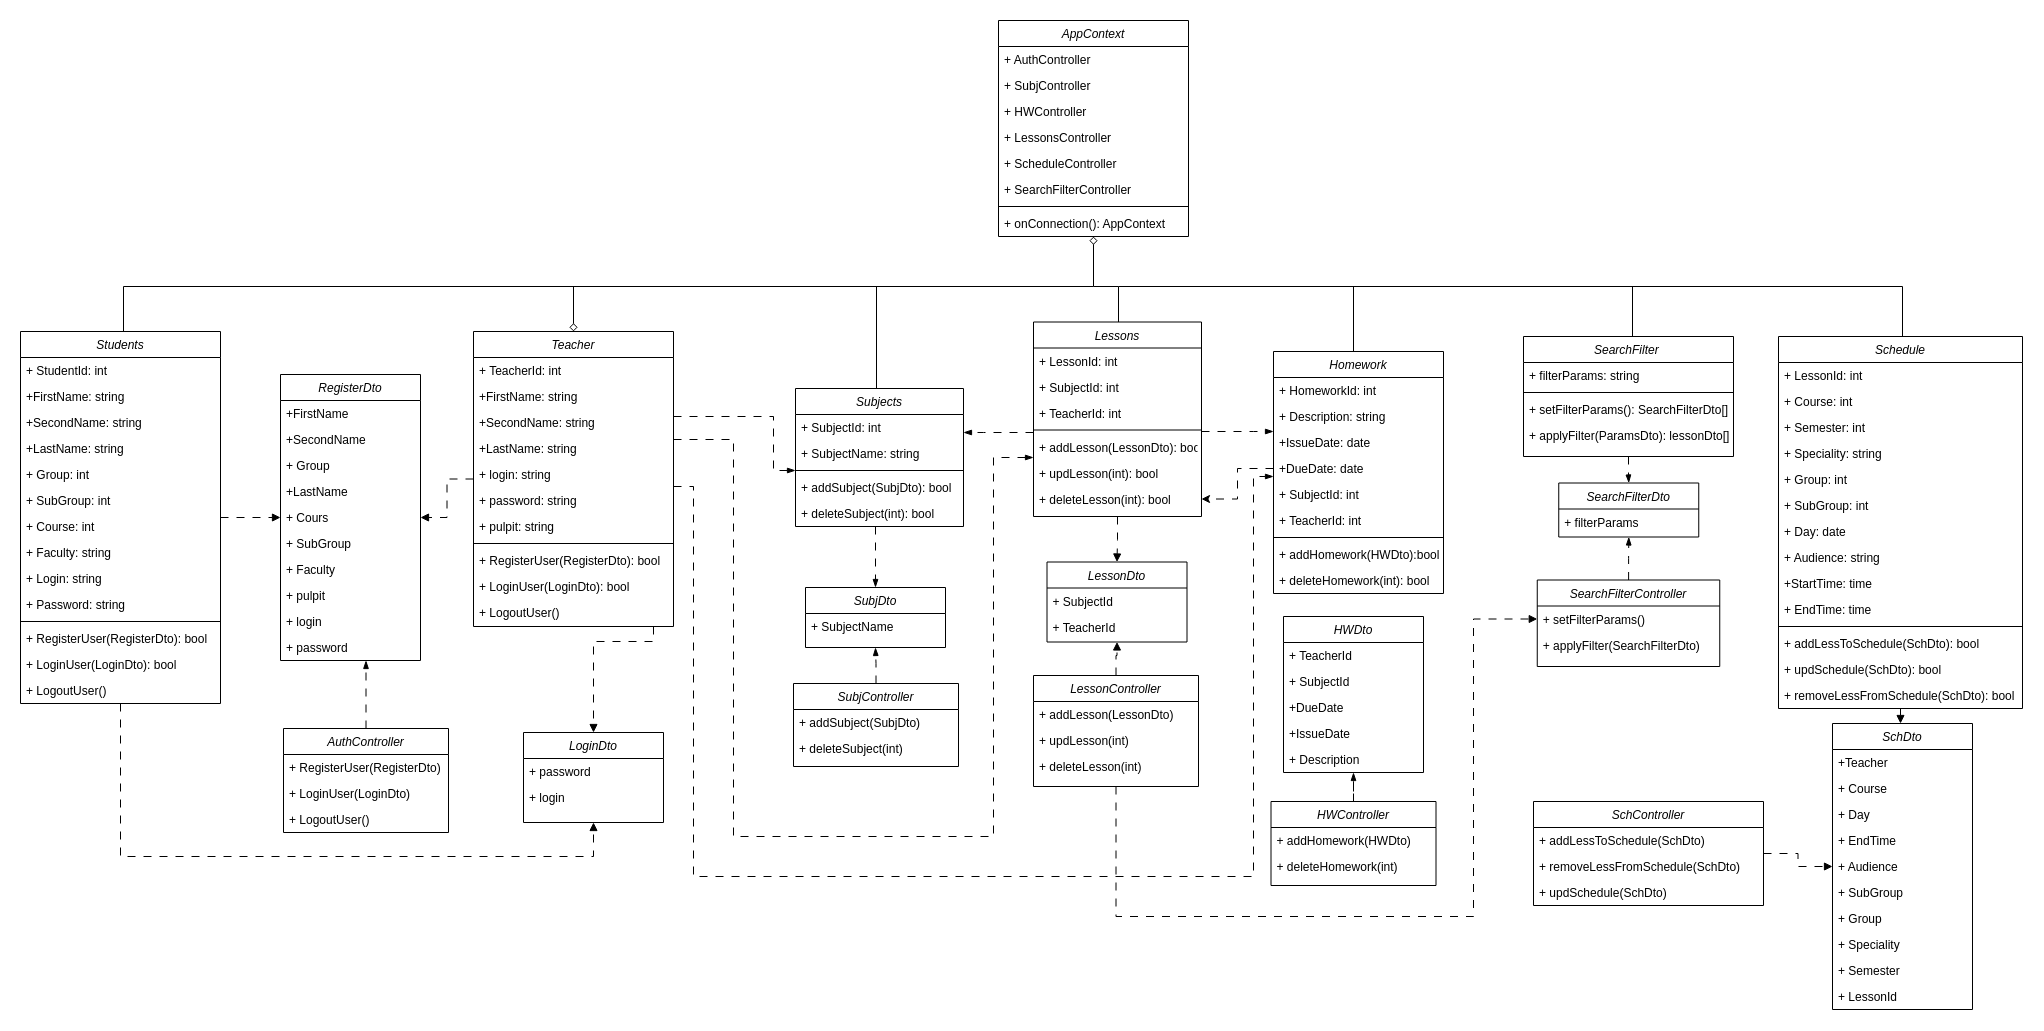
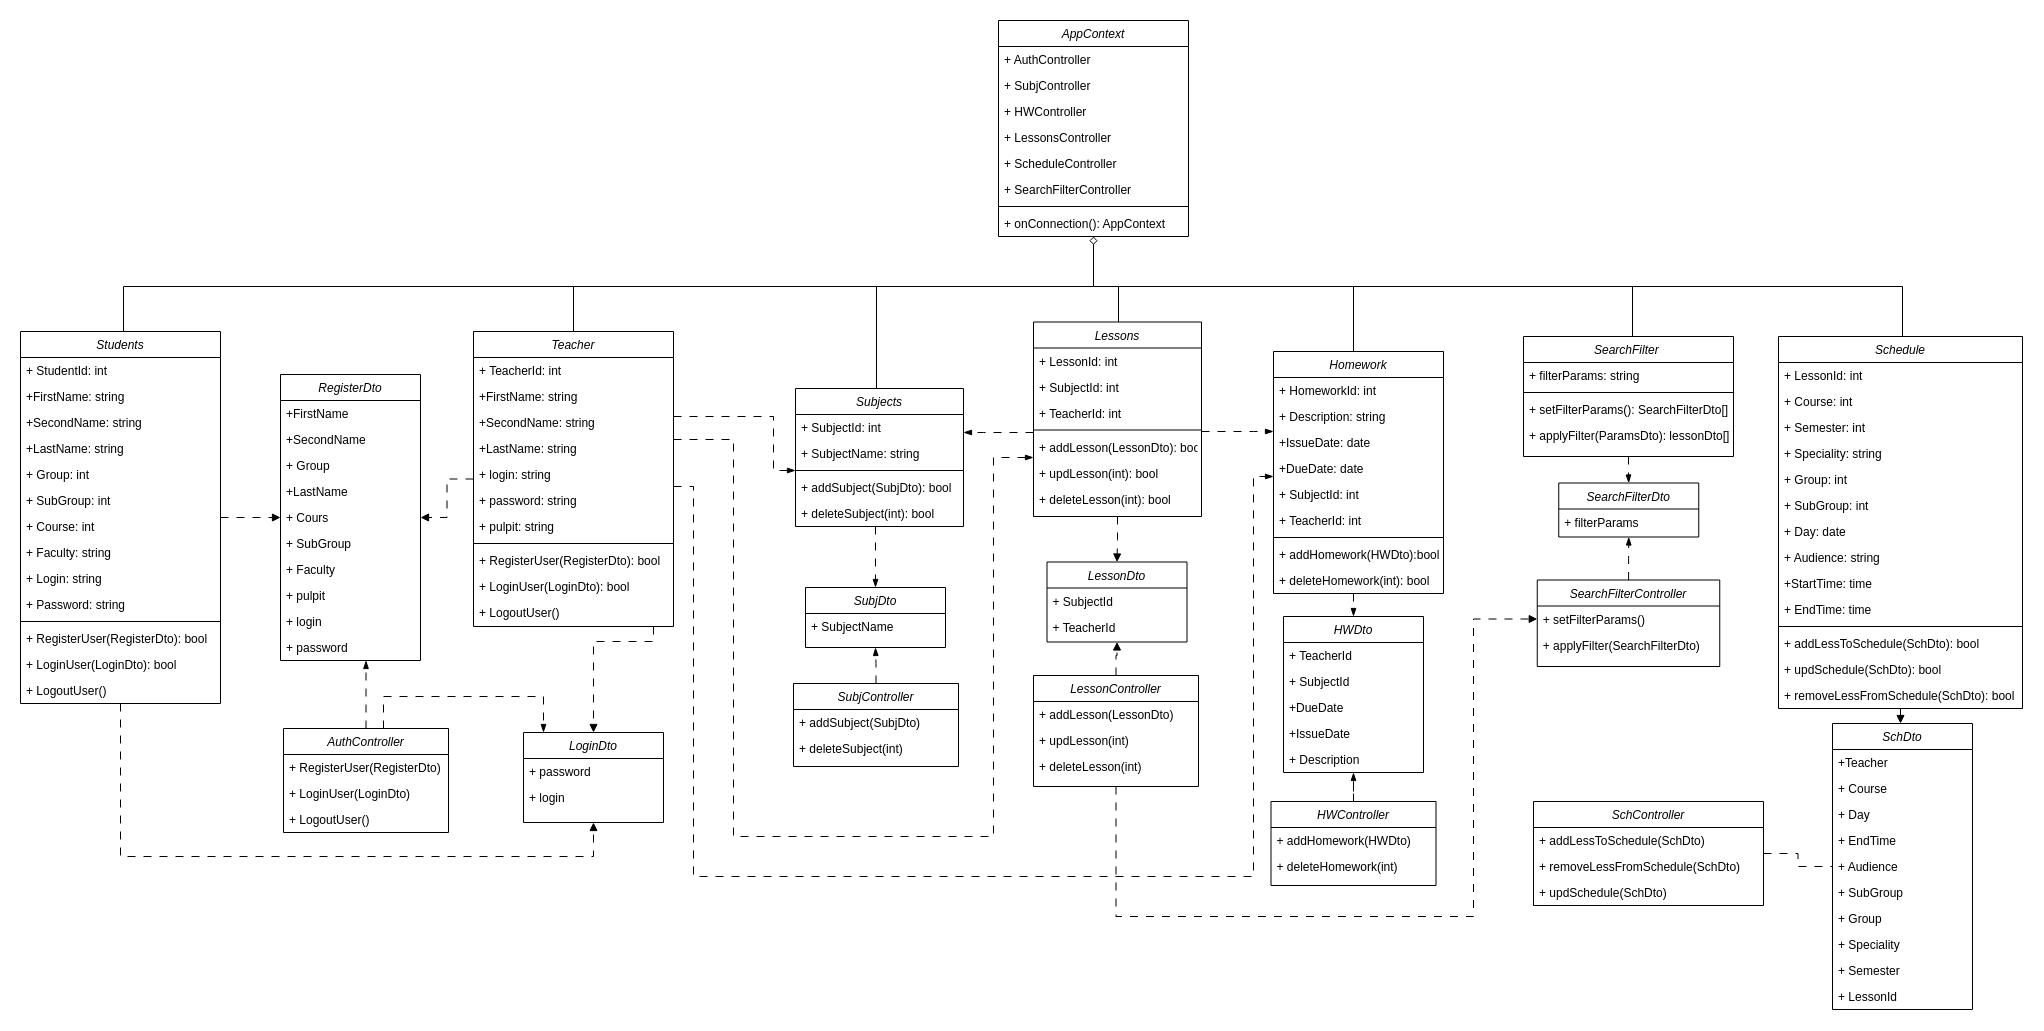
(574, 323) -> (574, 326)
(1238, 482) -> none
none -> (1354, 602)
none -> (462, 697)
(1823, 867) -> (1826, 867)
